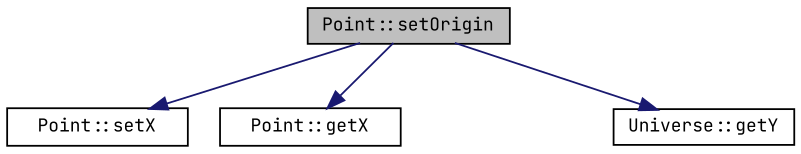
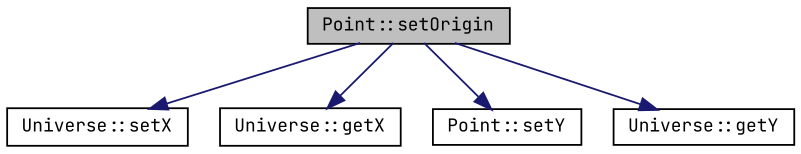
(97, 127) -> (97, 127)
(310, 127) -> (310, 127)
none -> (507, 127)
